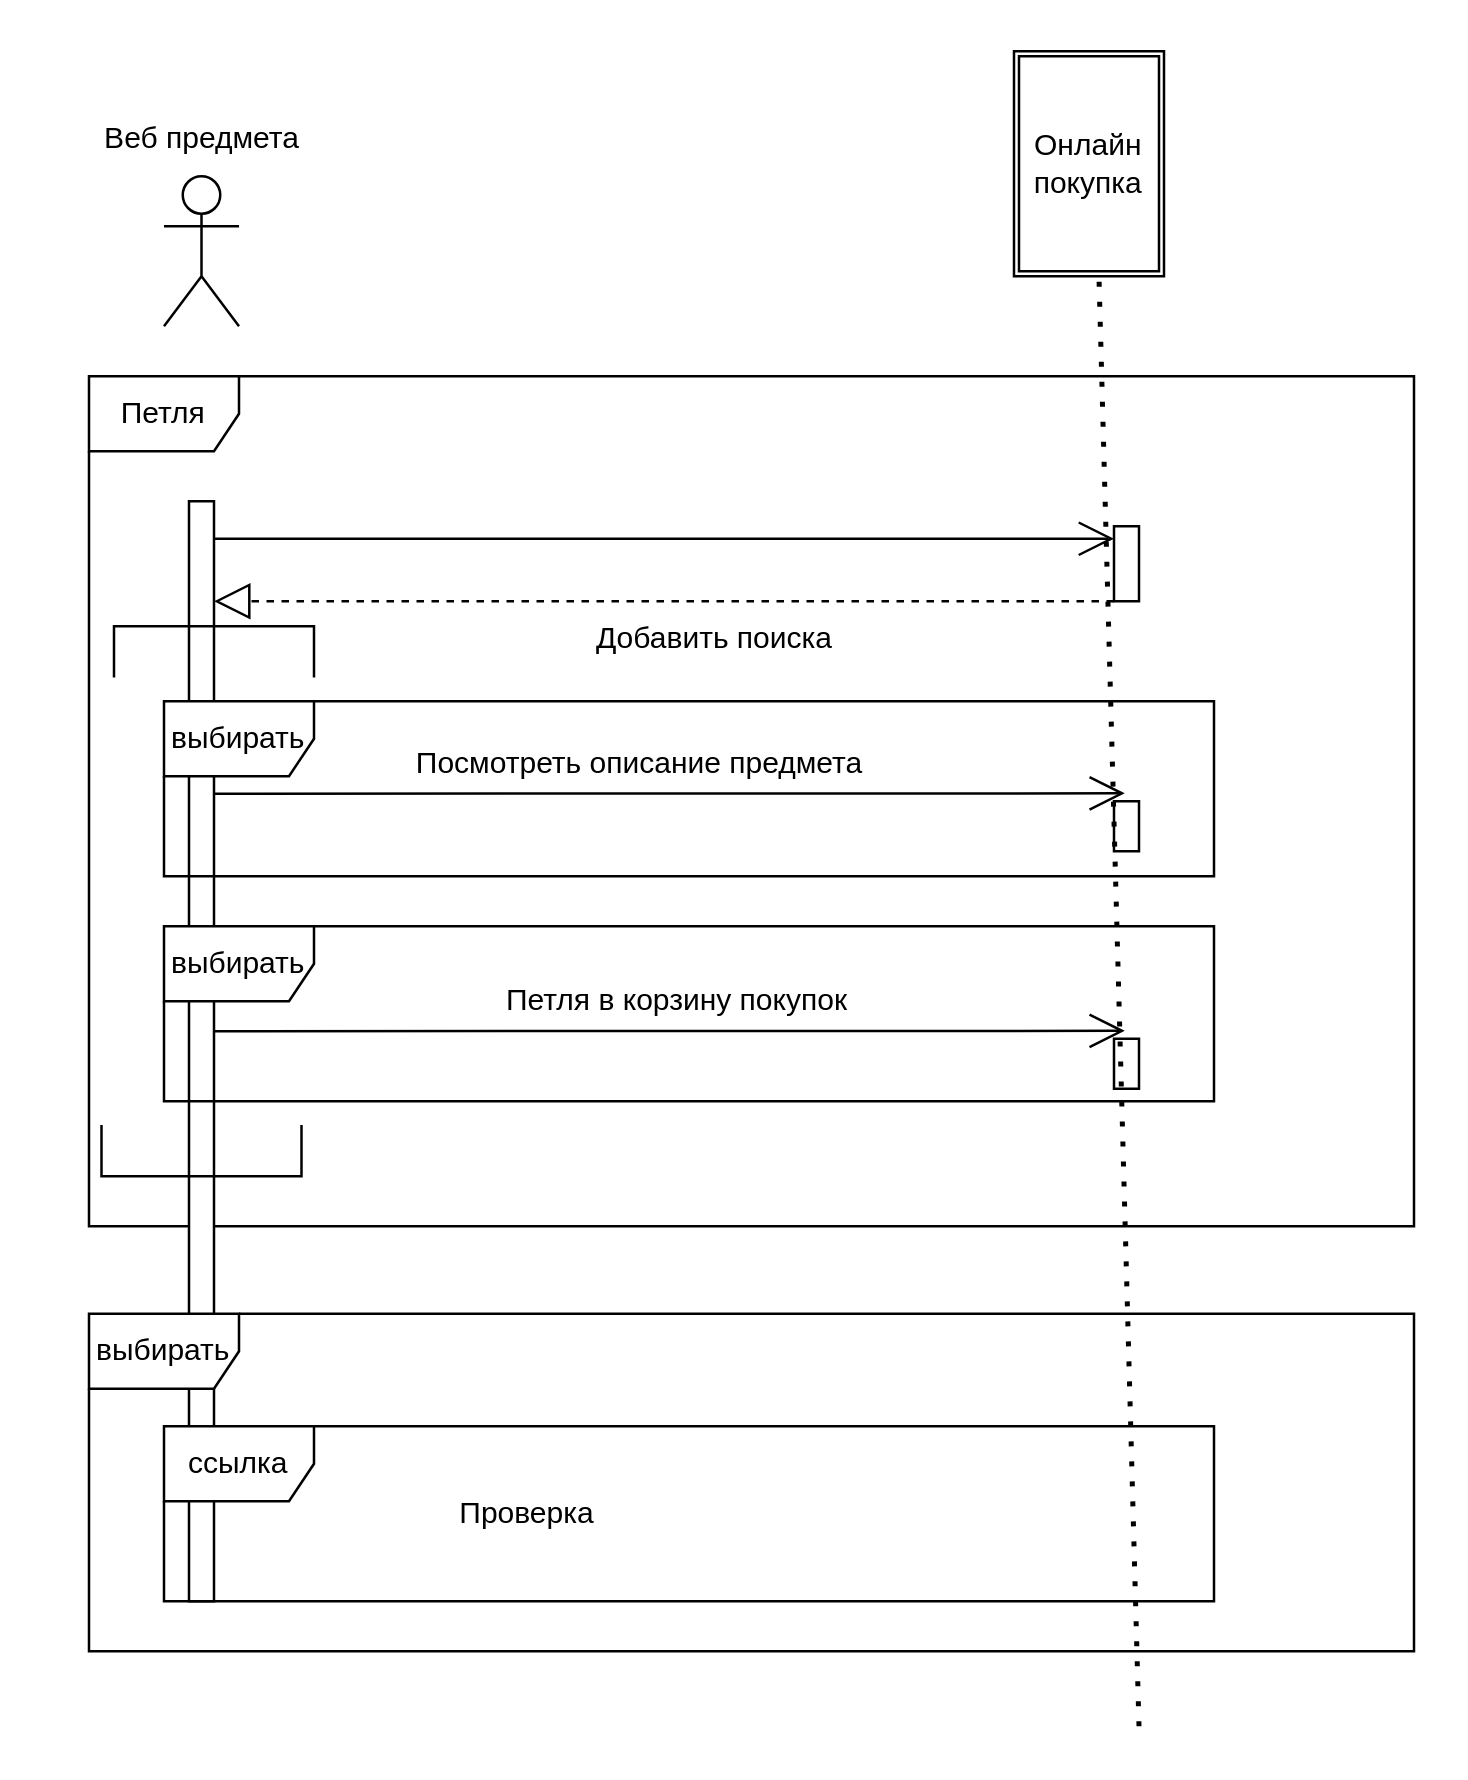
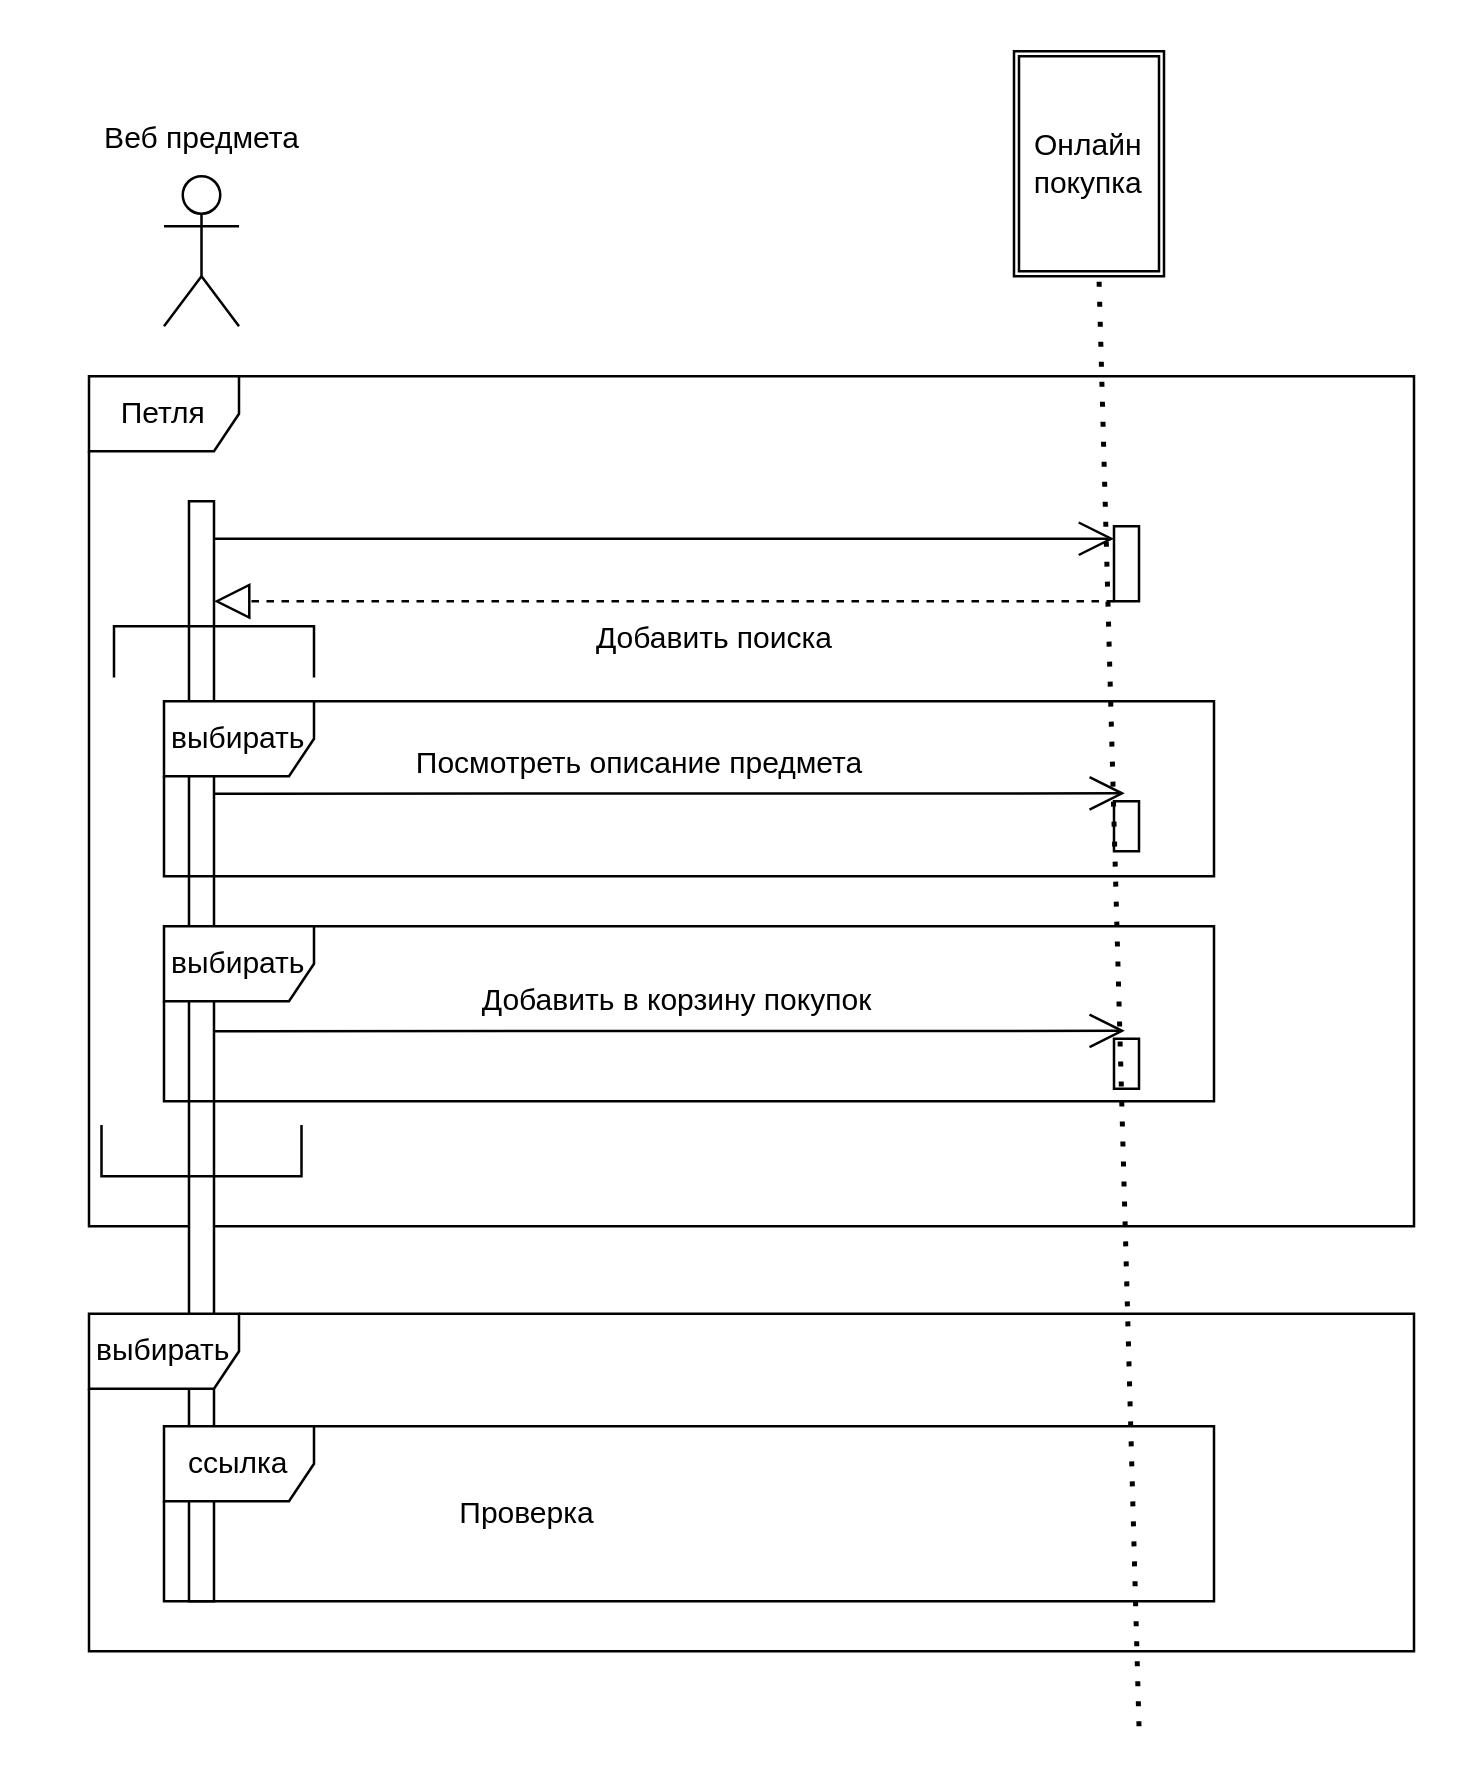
(678, 1001) -> (678, 1001)
